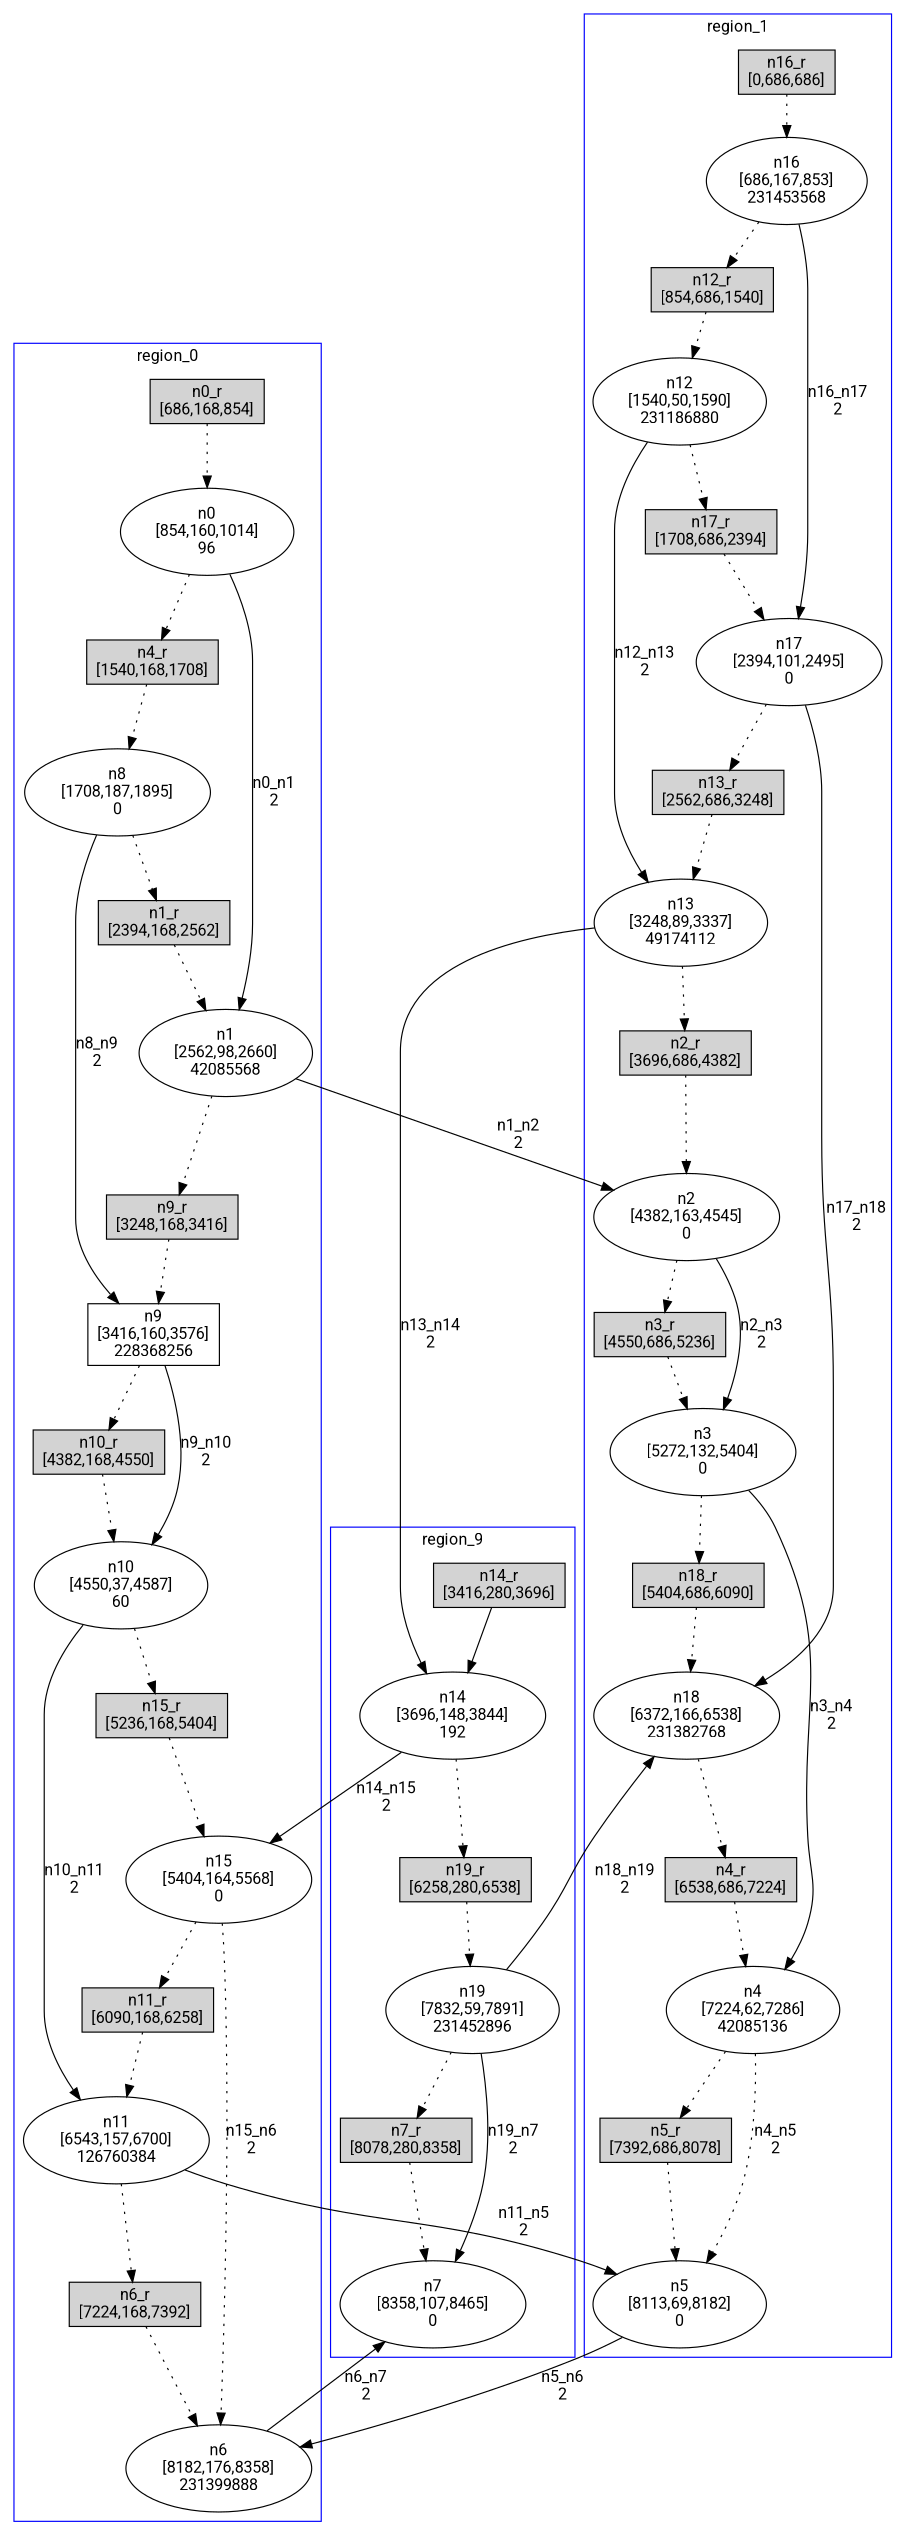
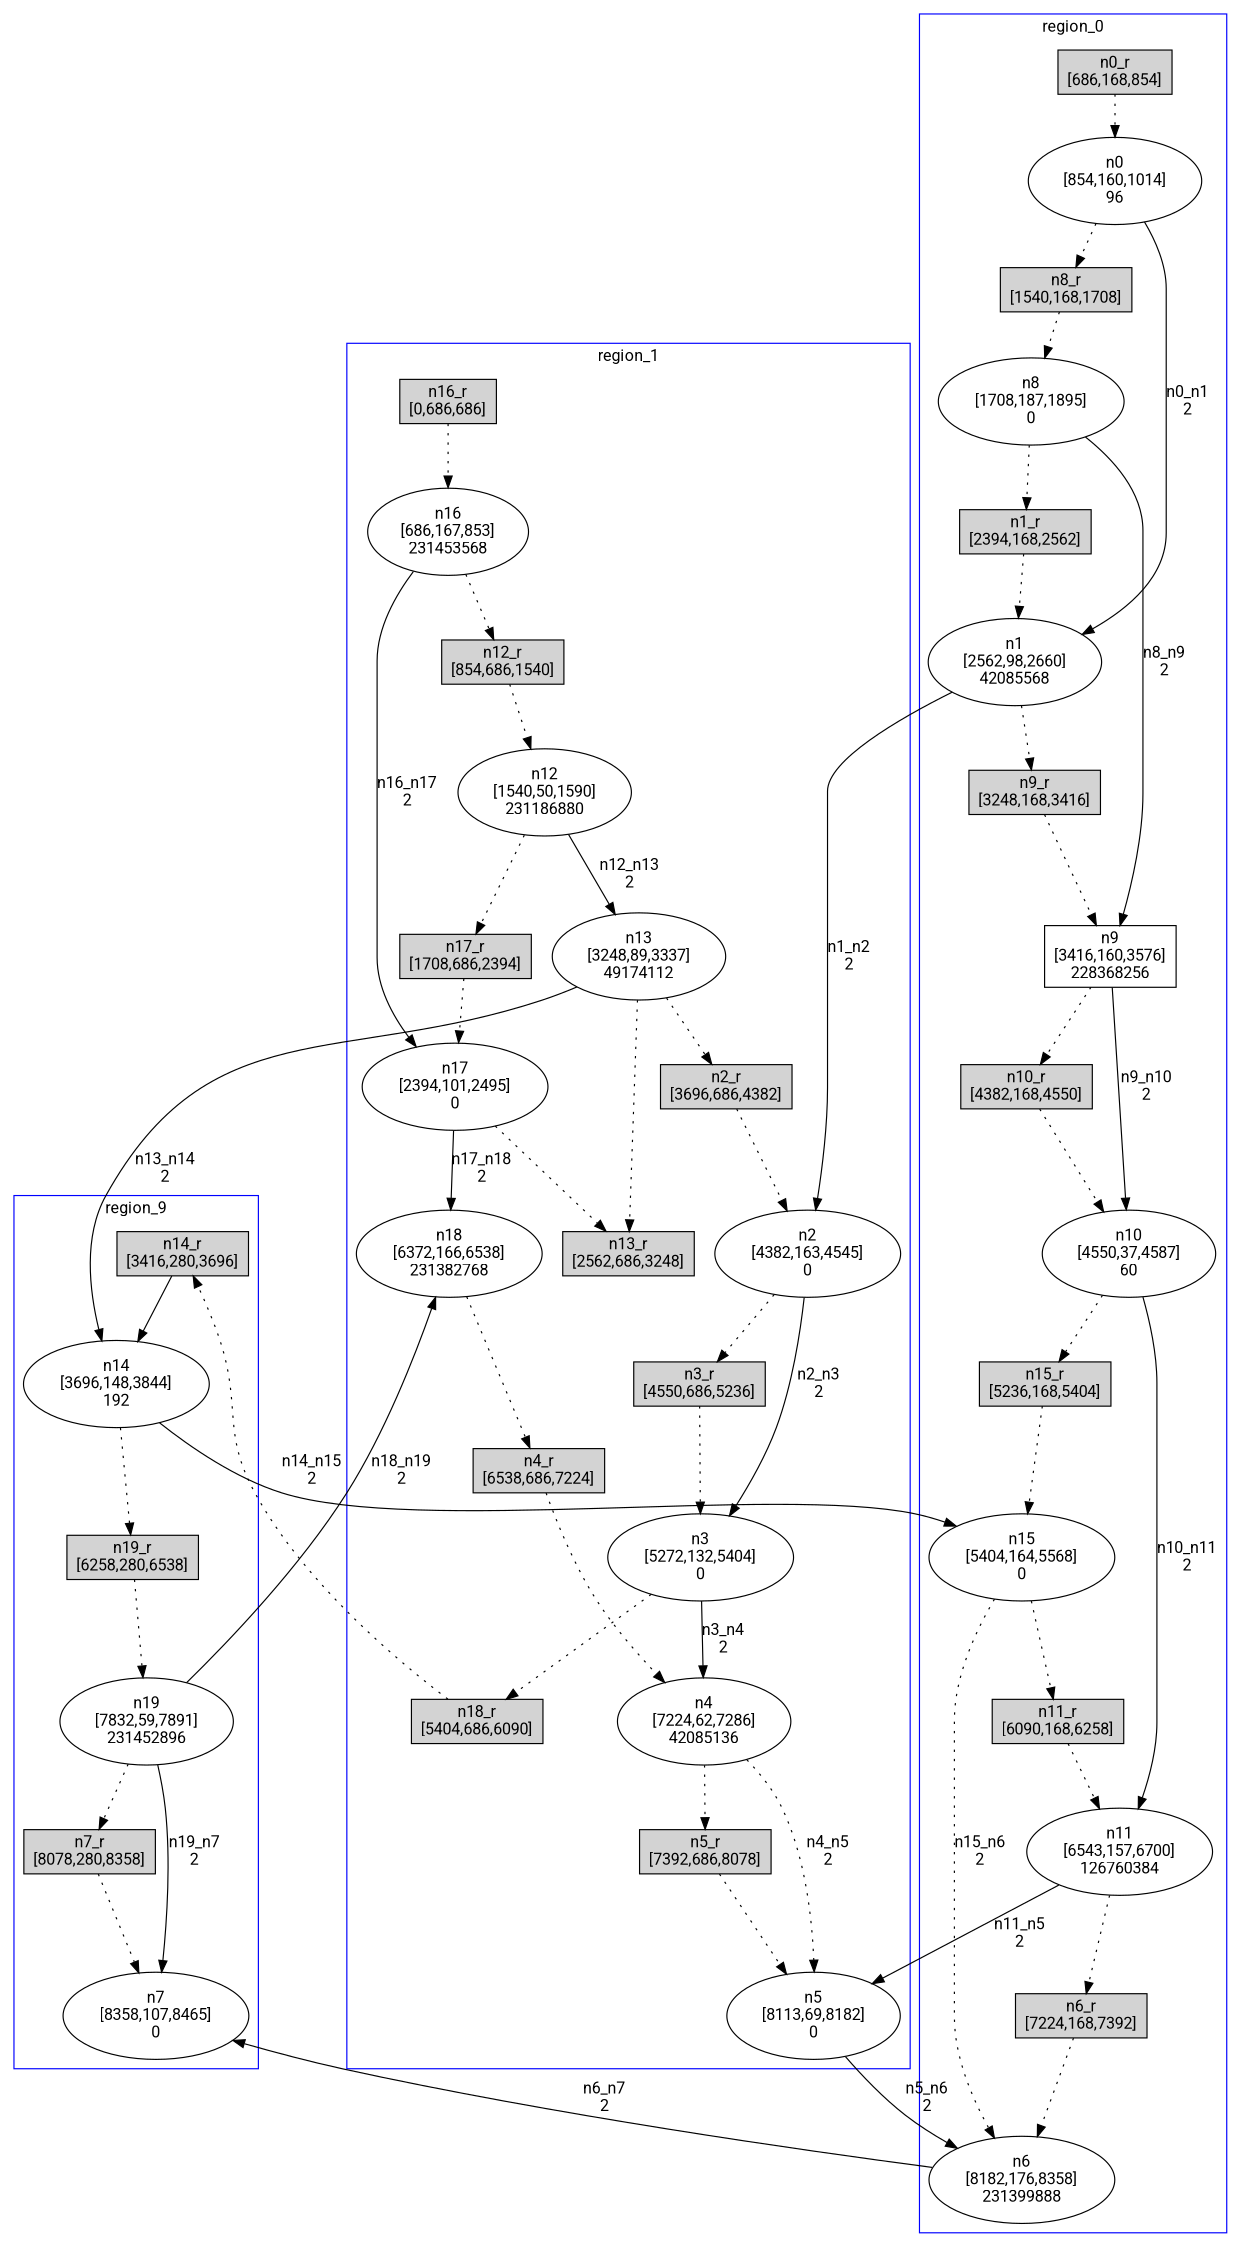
(152, 662) -> (1066, 290)
(704, 841) -> (634, 1110)
(694, 1634) -> (273, 1522)
